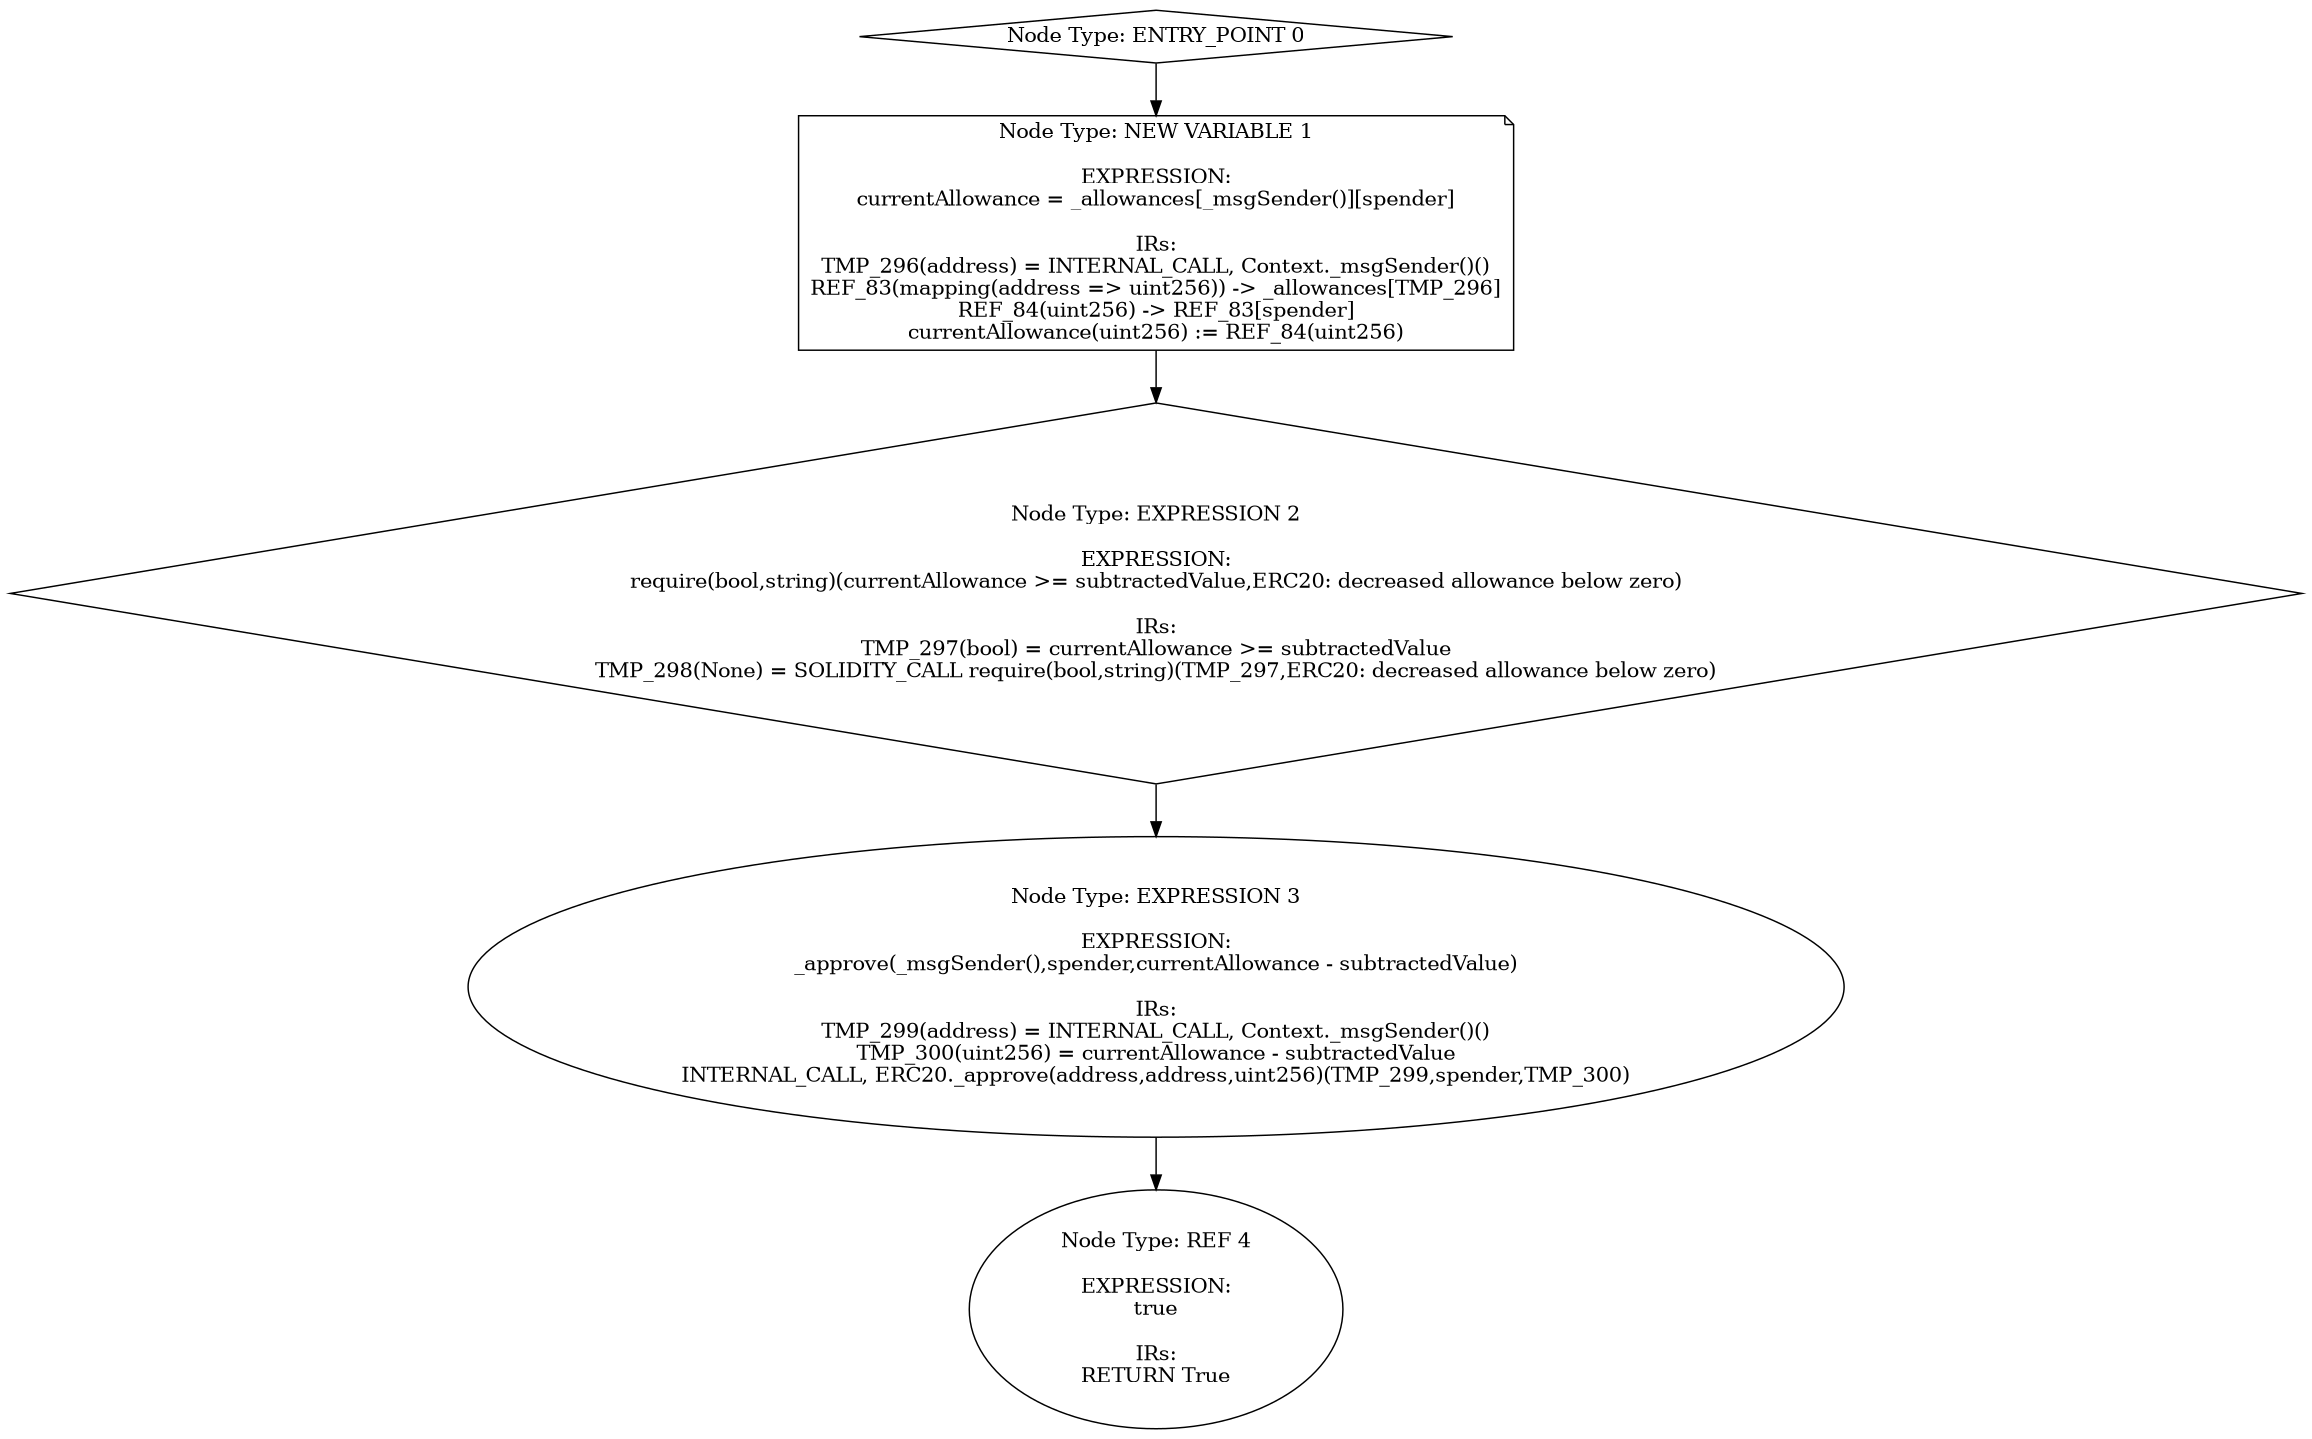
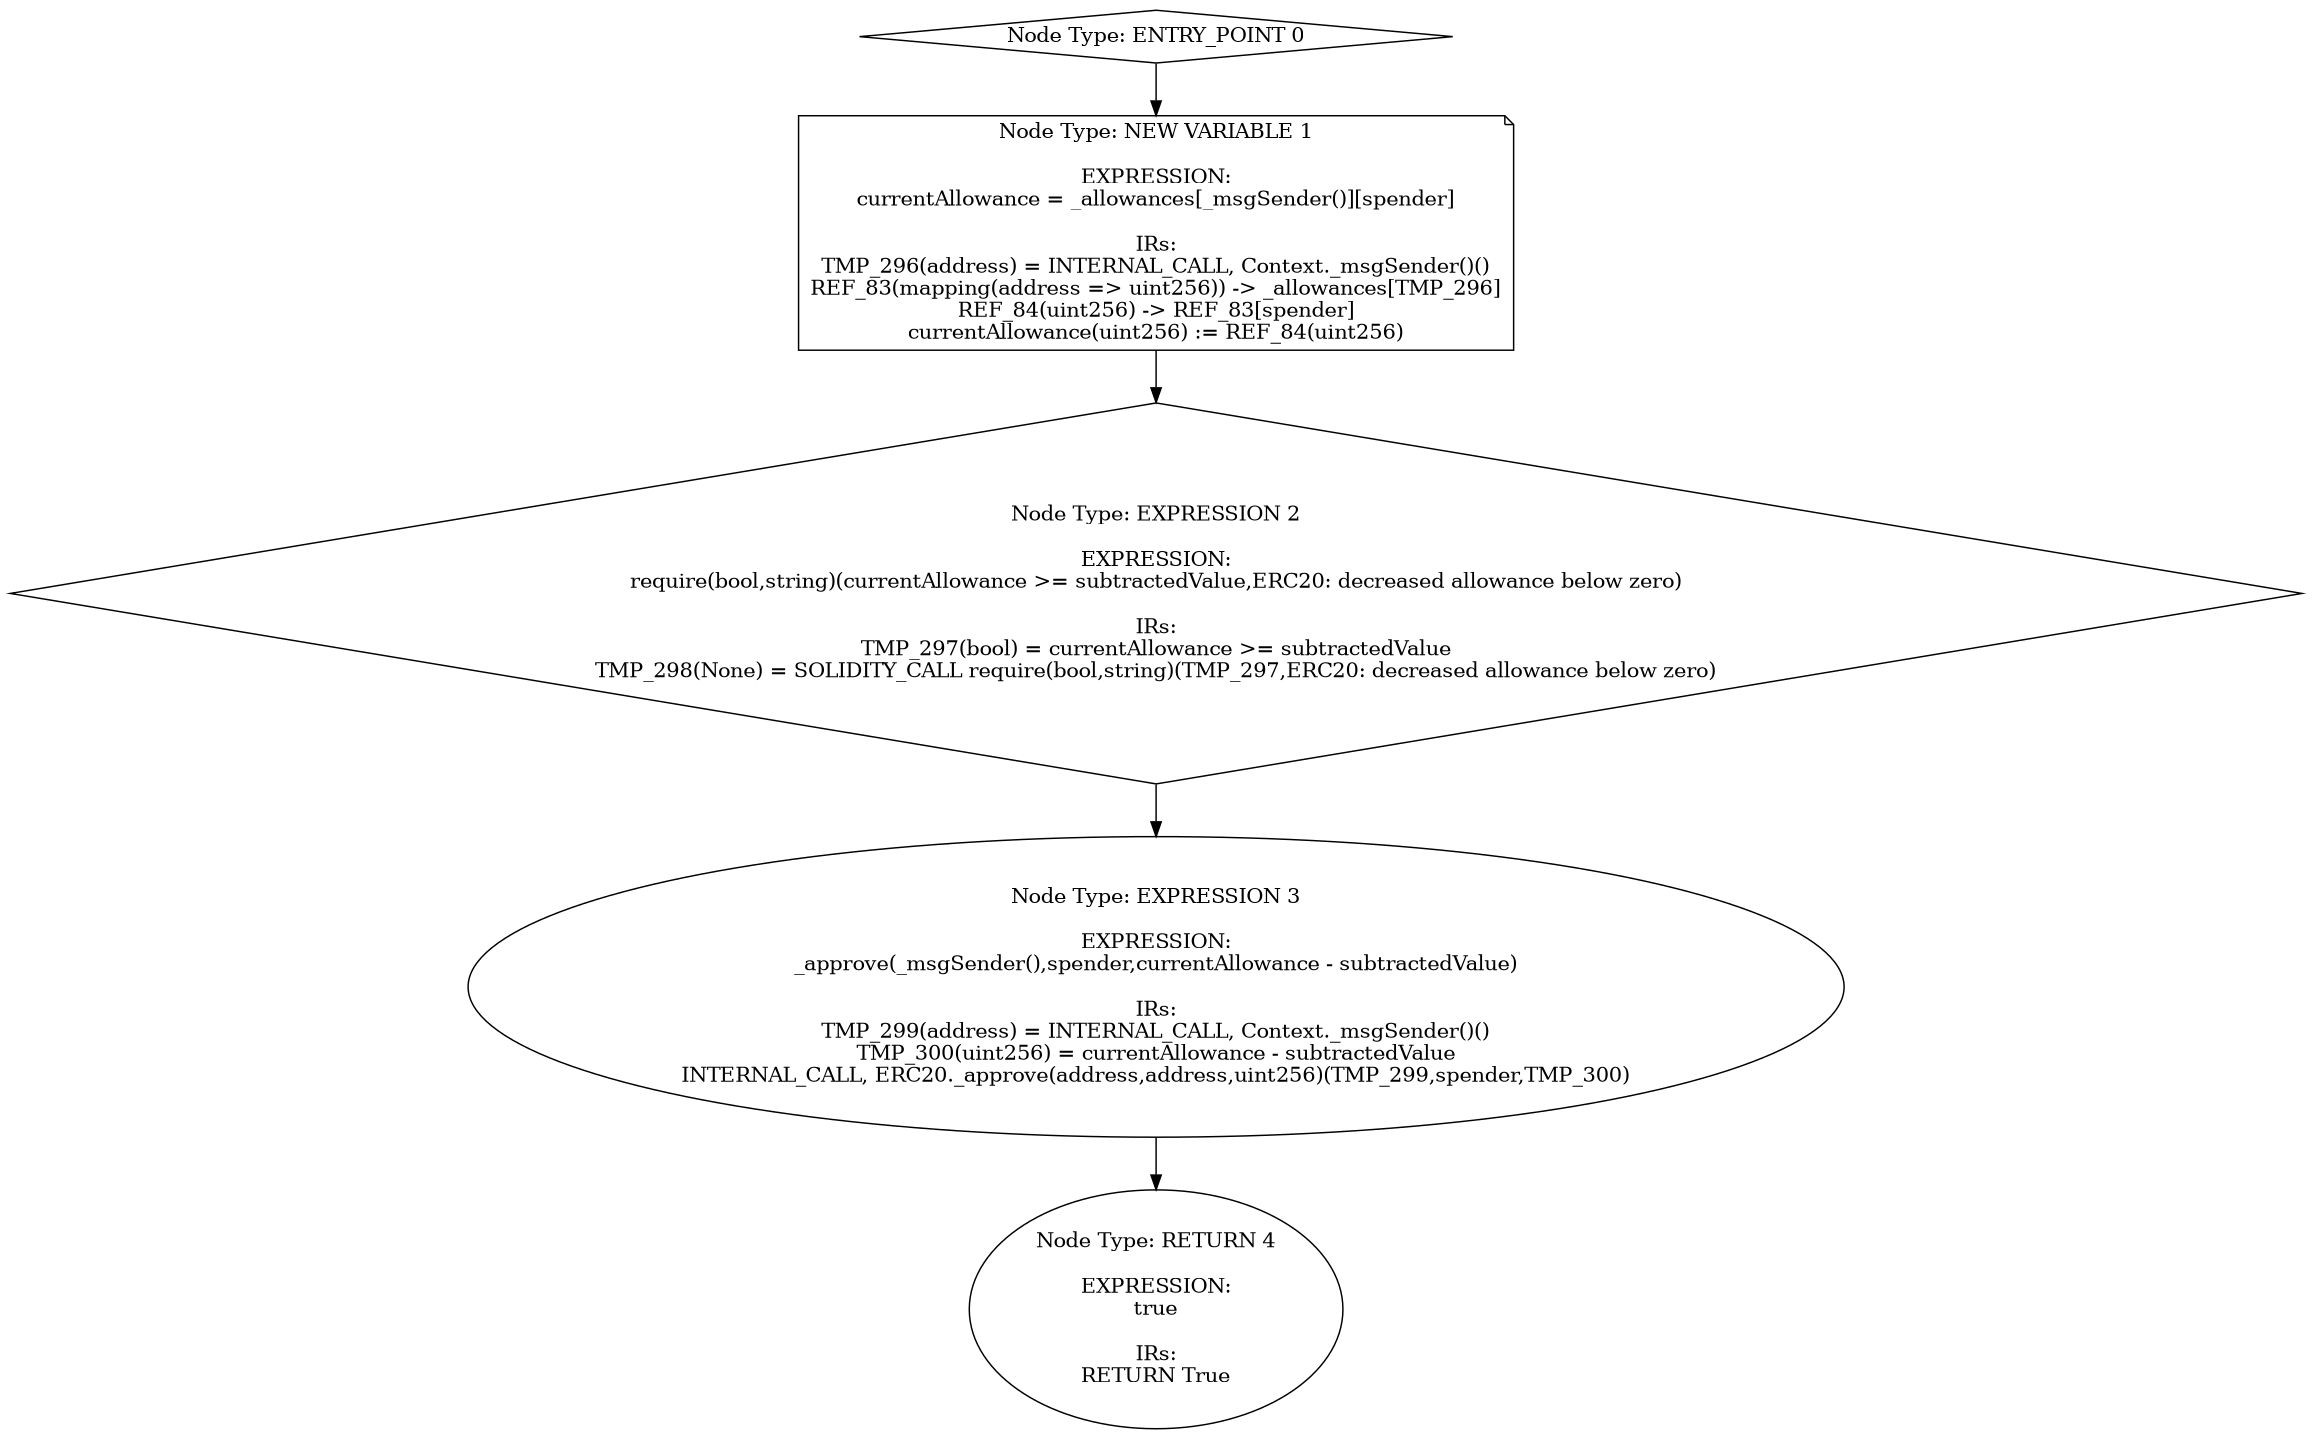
(1156, 1309) -> (1156, 1309)
